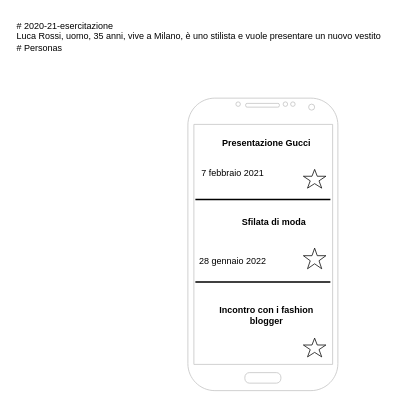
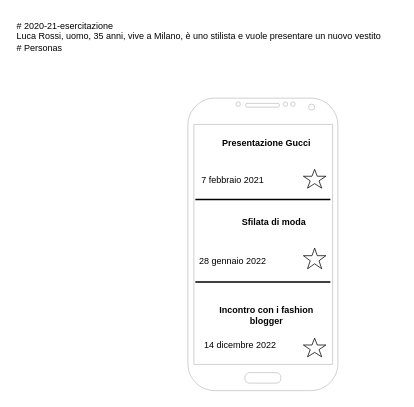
(233, 173) -> (233, 180)
none -> (240, 345)
